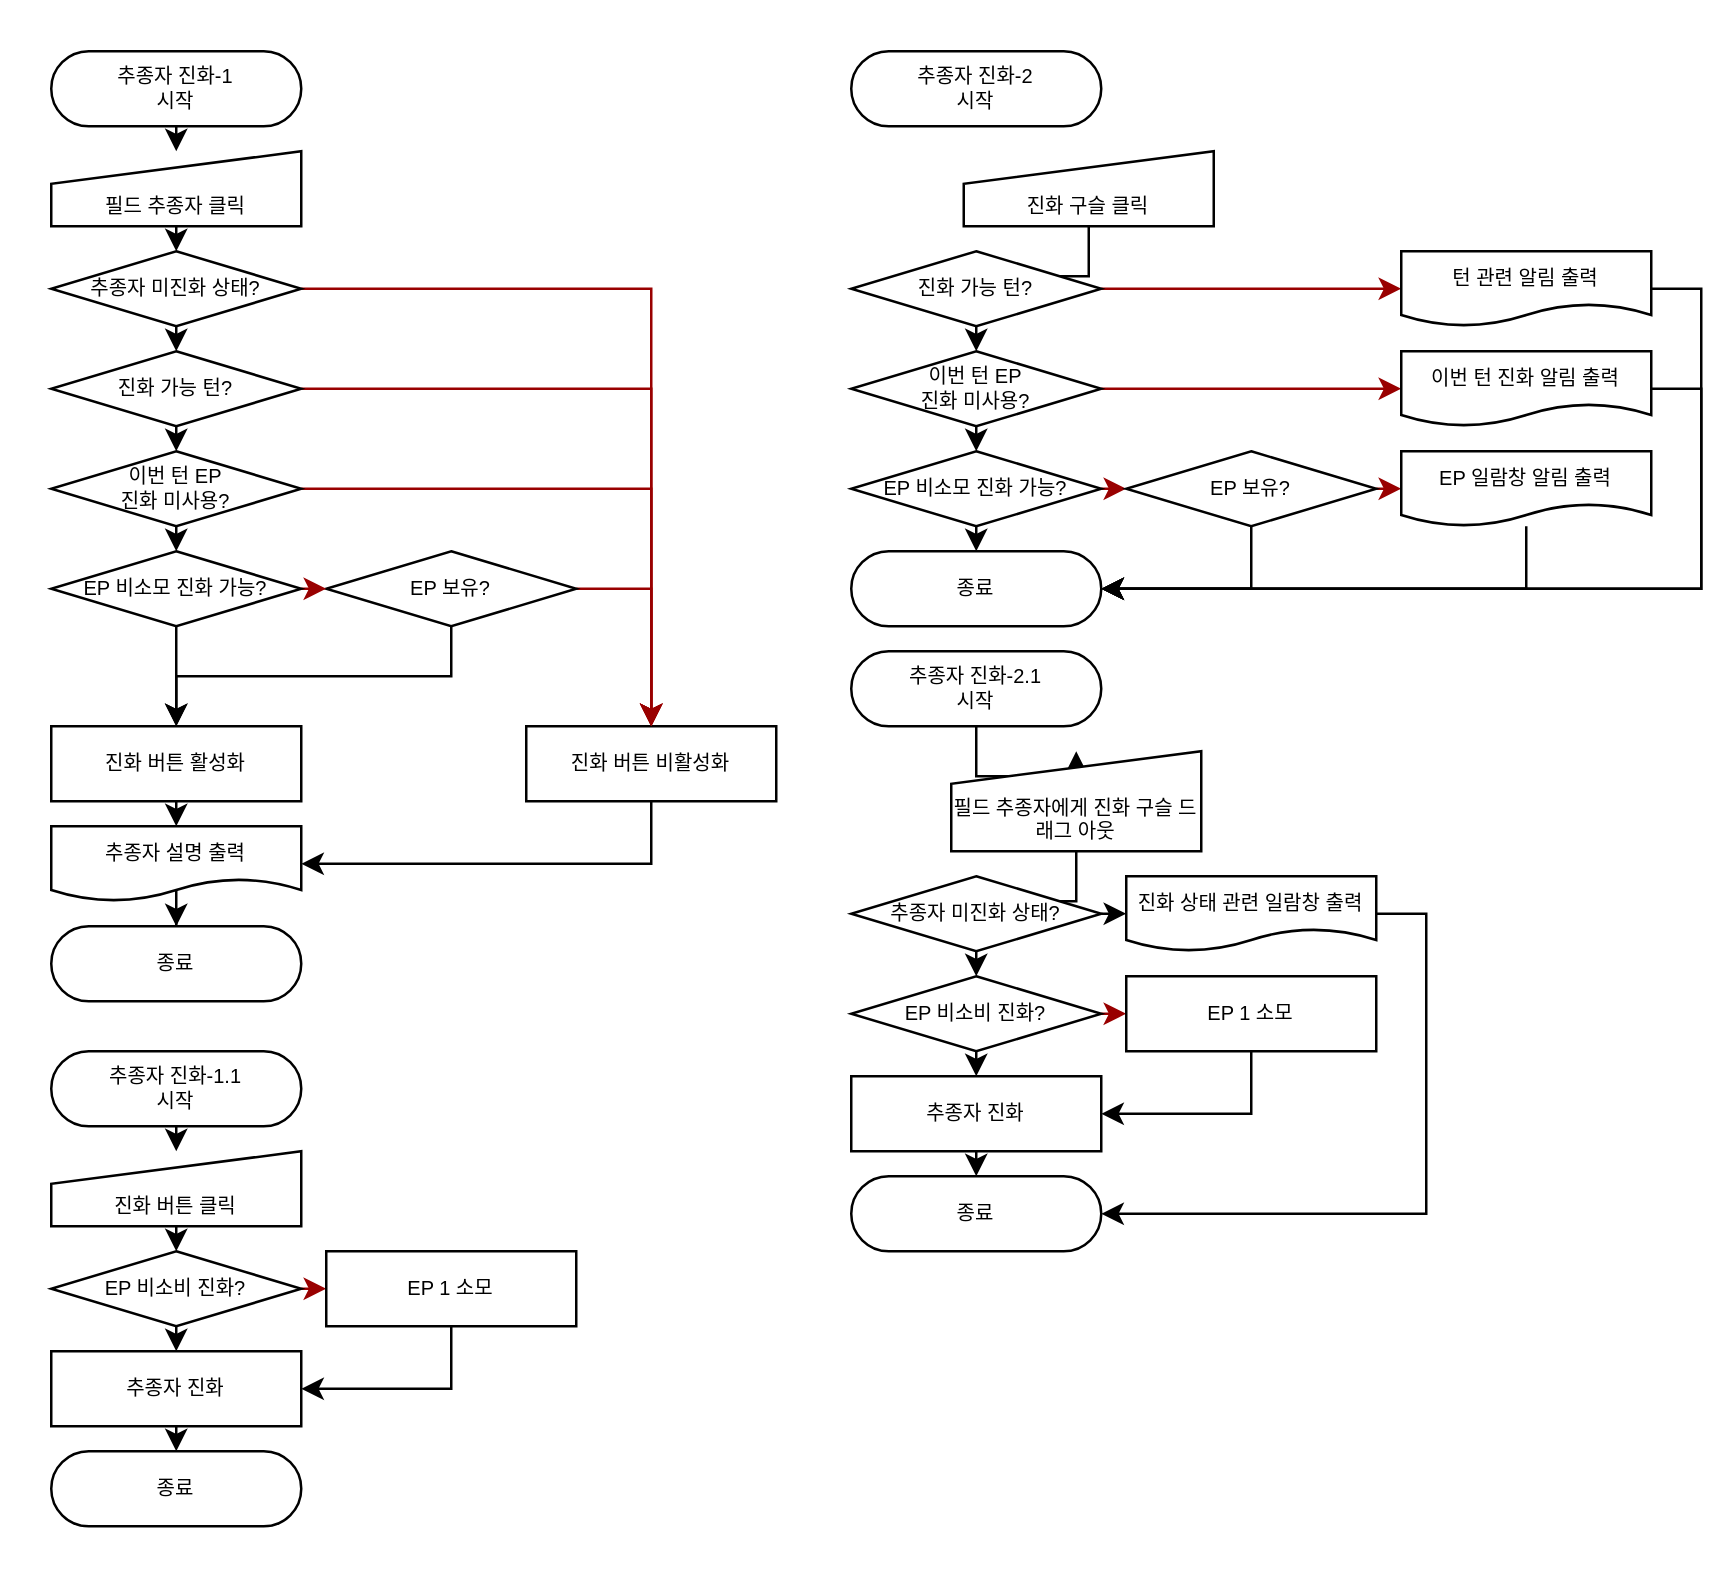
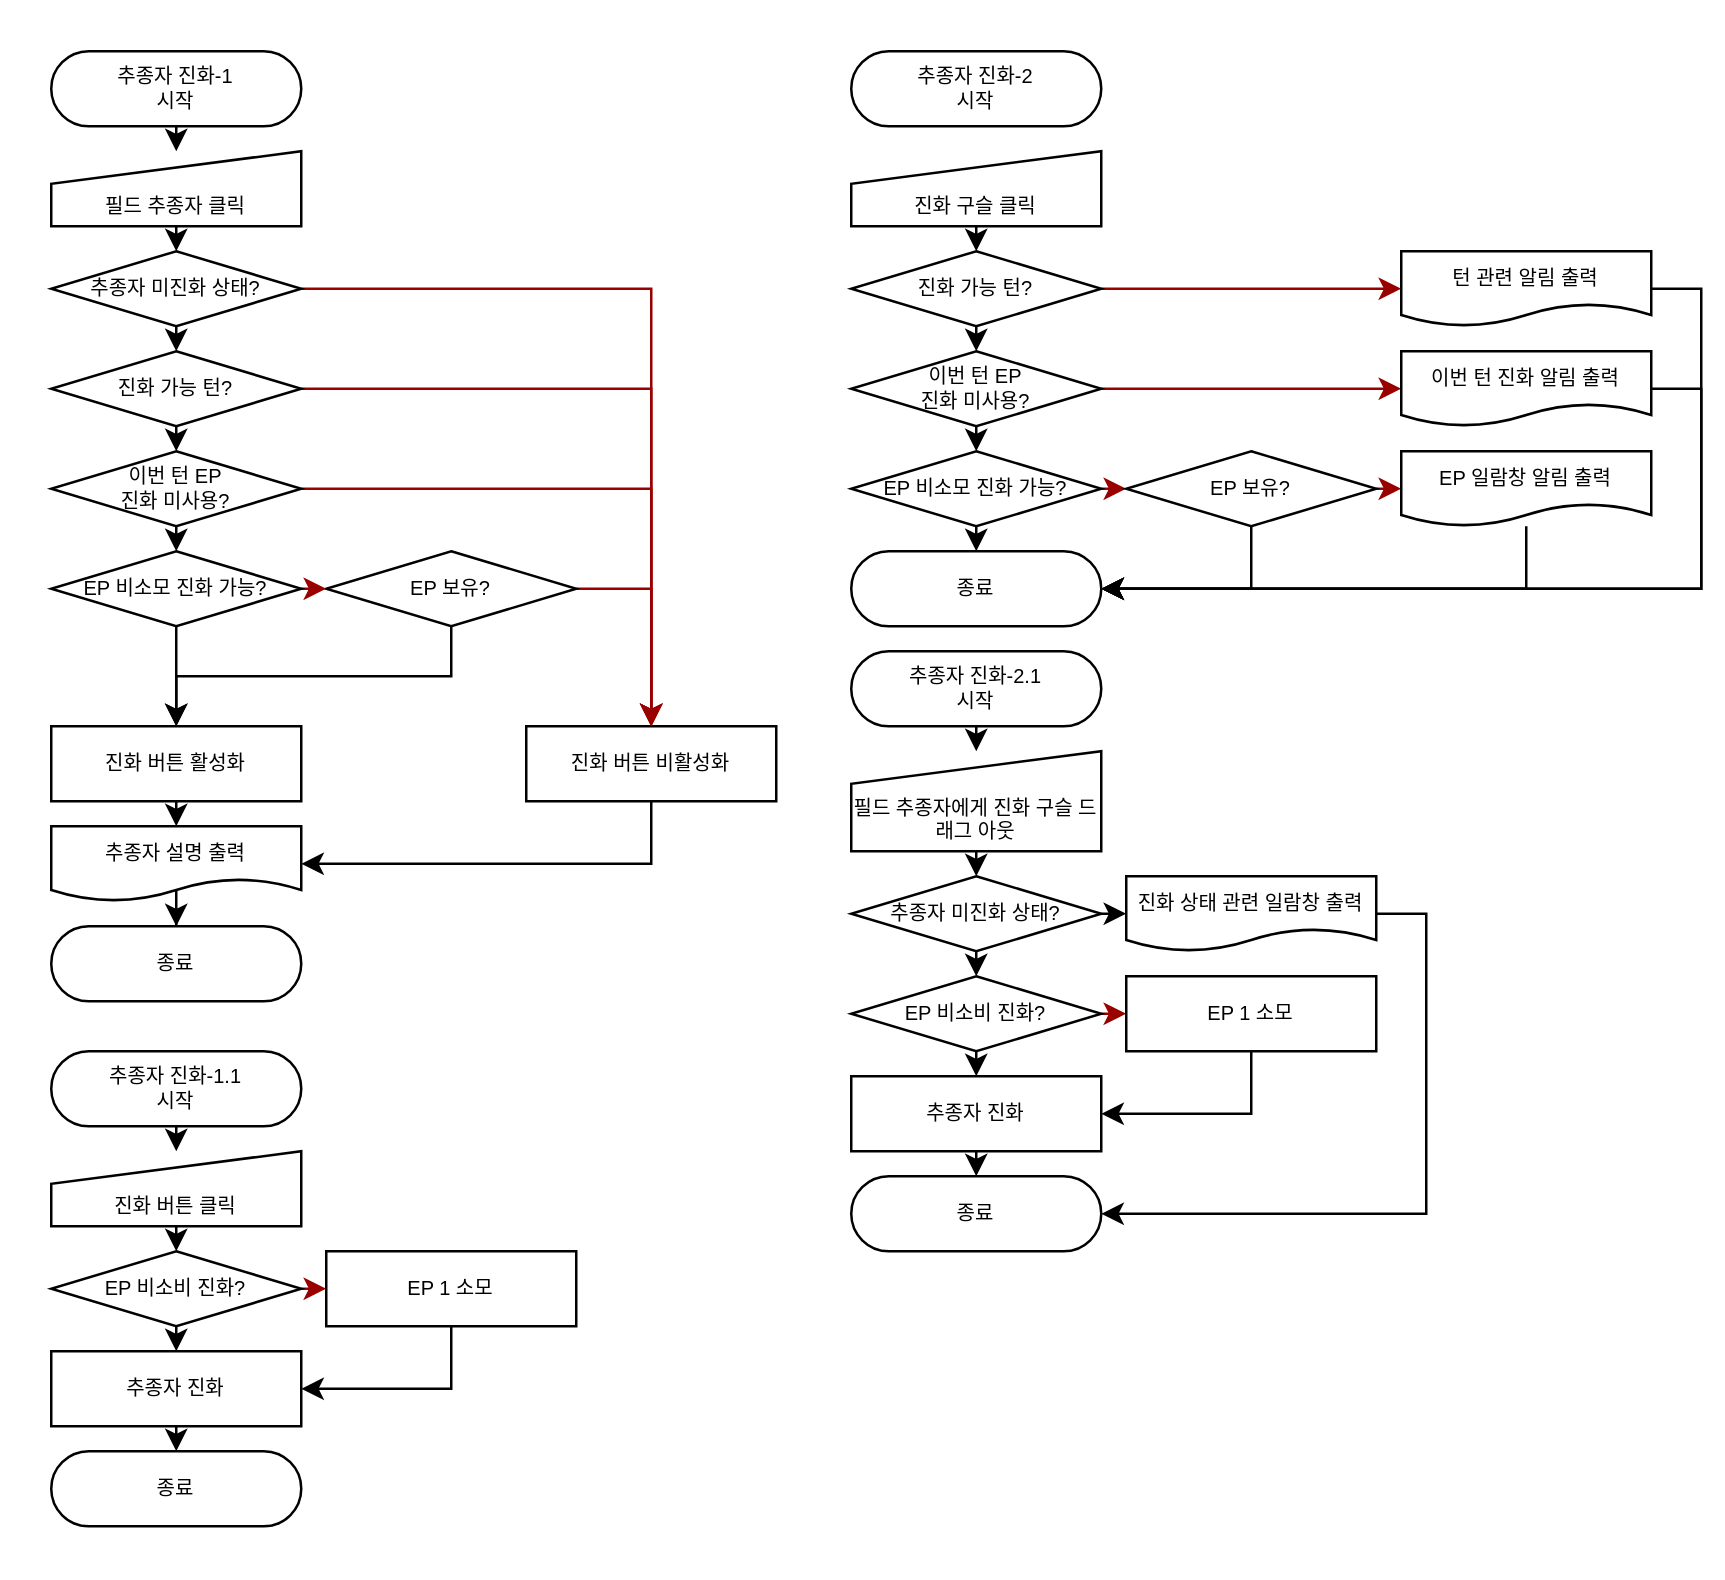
(1089, 189) -> (976, 189)
(1076, 801) -> (976, 801)
